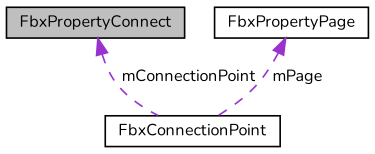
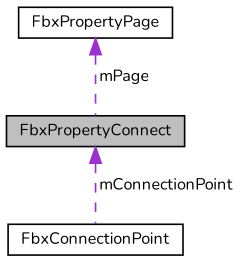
(253, 89) -> (96, 85)
